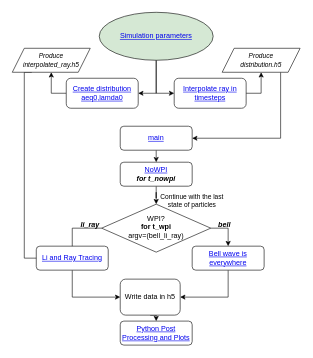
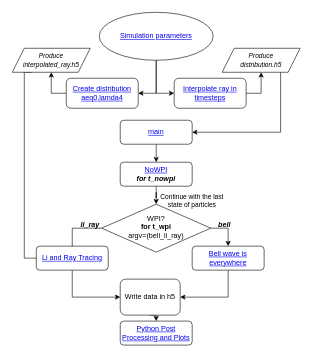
(156, 36) -> (156, 36)
(102, 93) -> (102, 93)
(156, 138) -> (156, 132)
